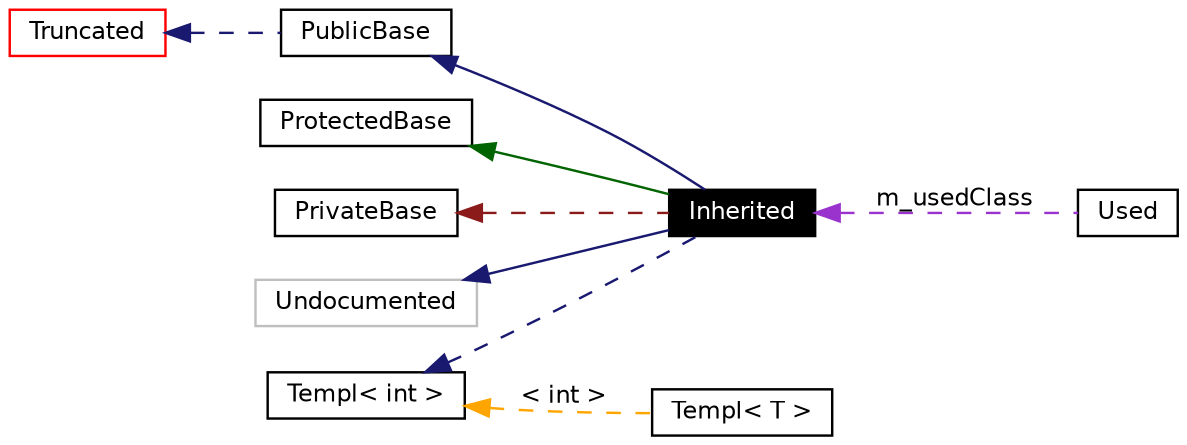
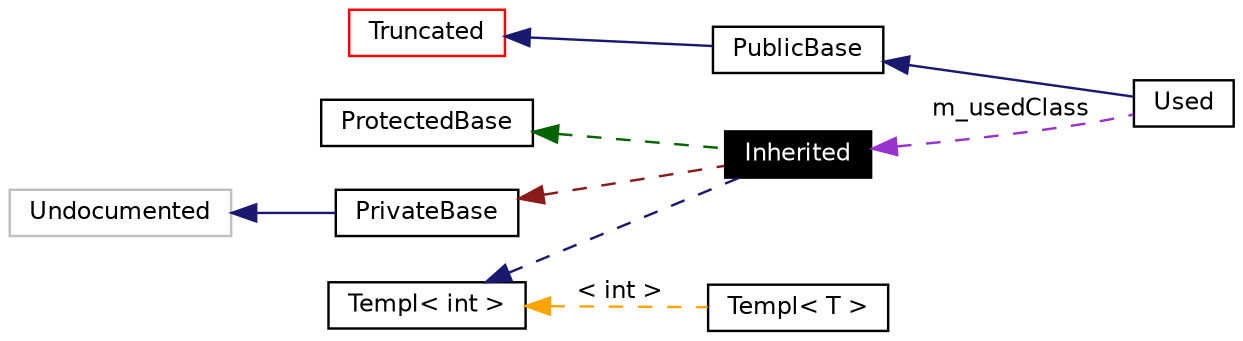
(235, 33) -> (621, 42)
(583, 120) -> (1021, 81)
(582, 172) -> (641, 141)
(579, 252) -> (296, 213)
